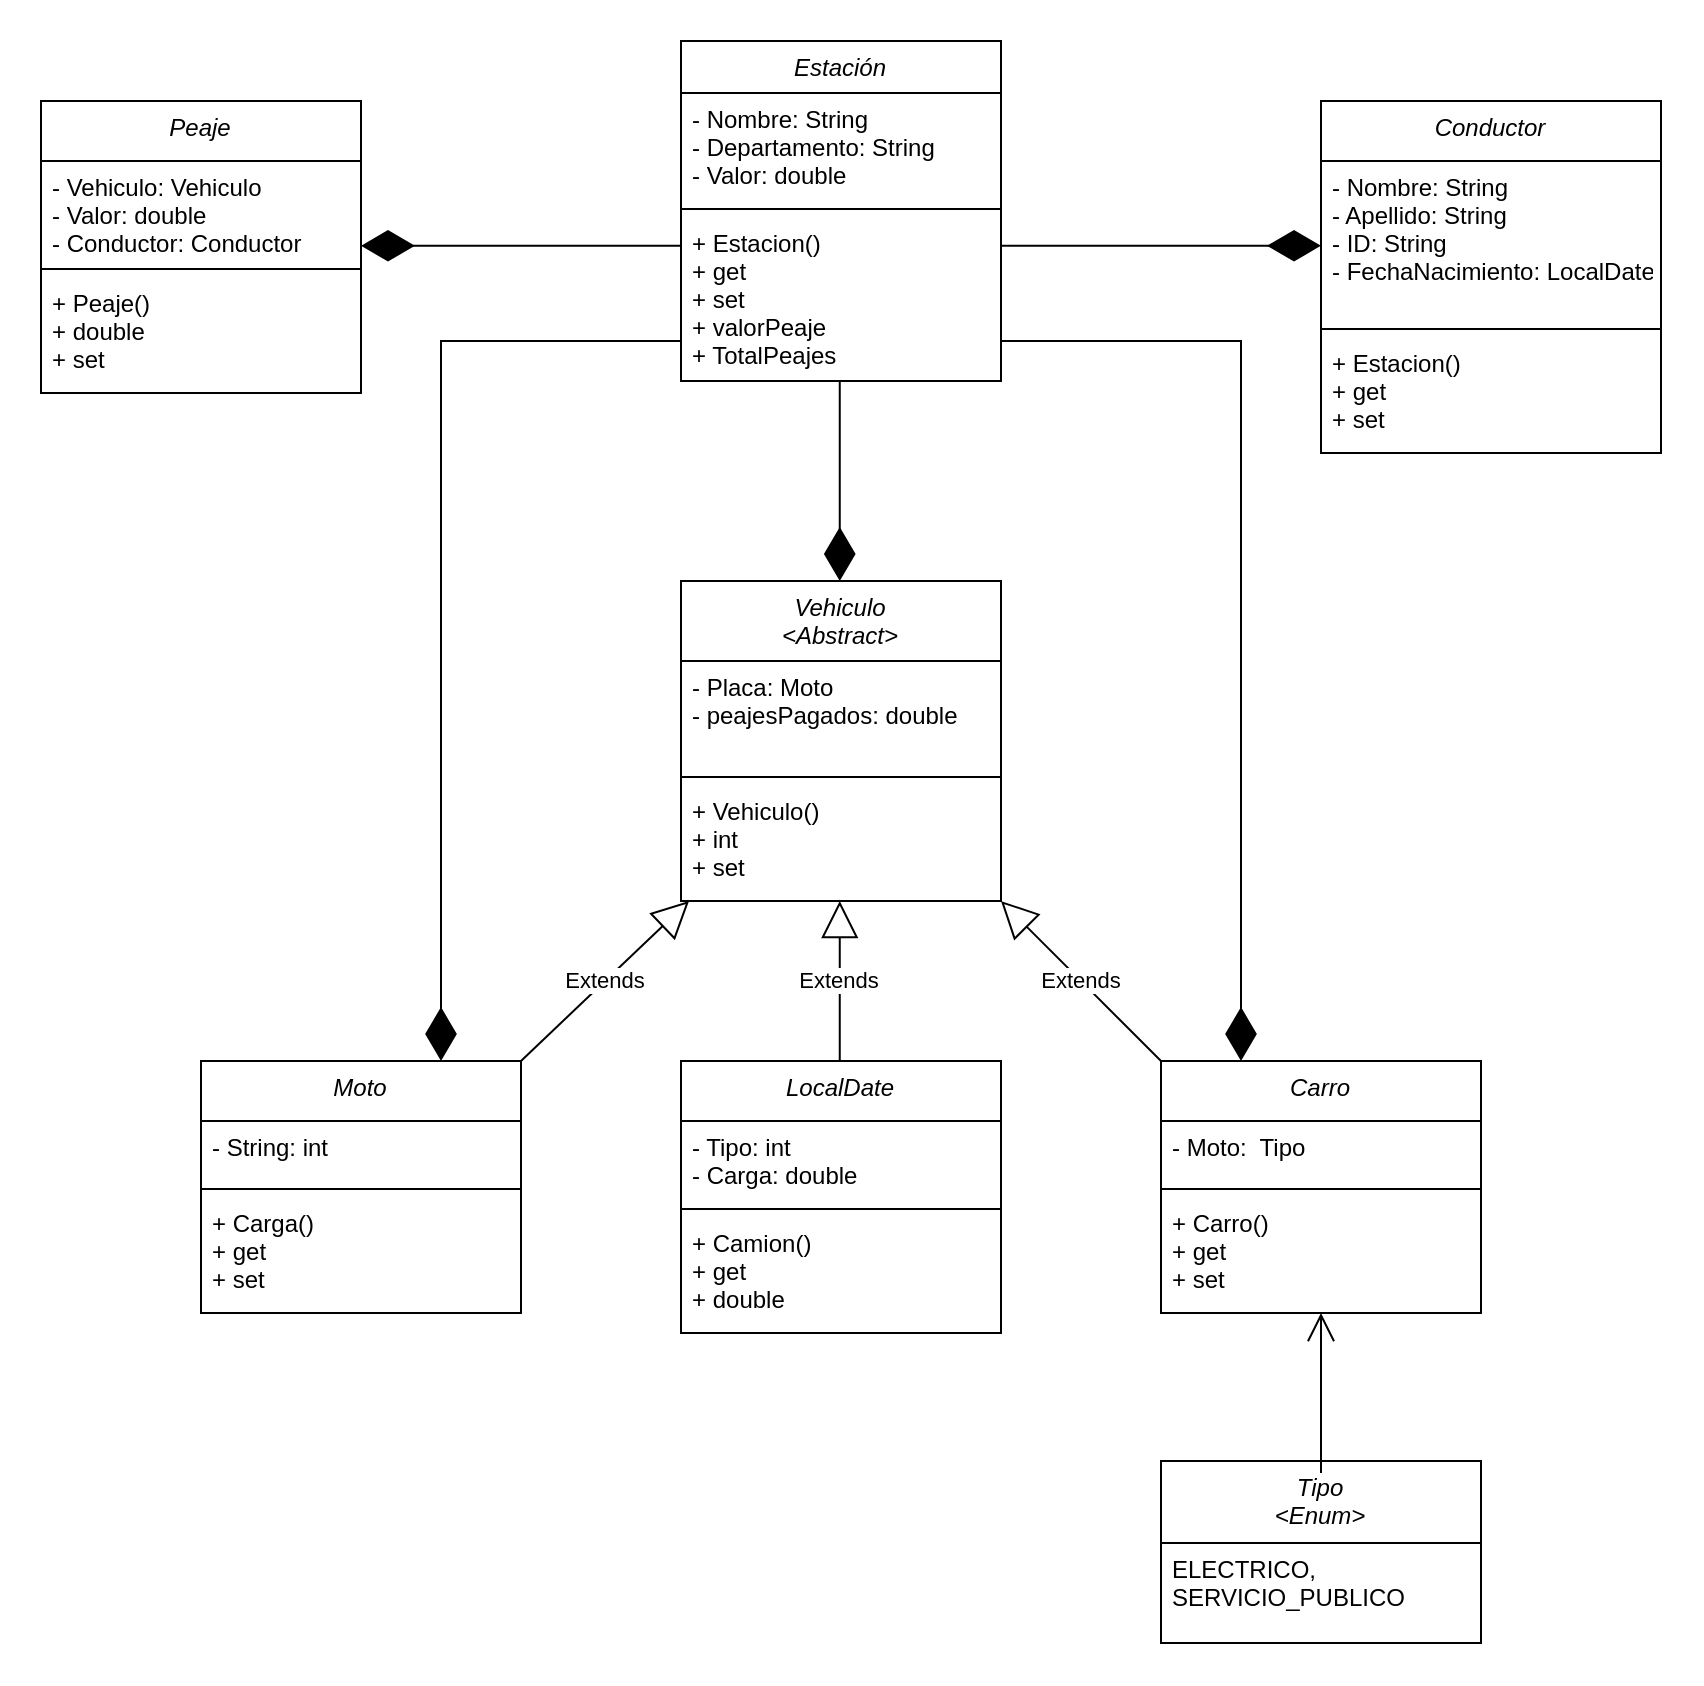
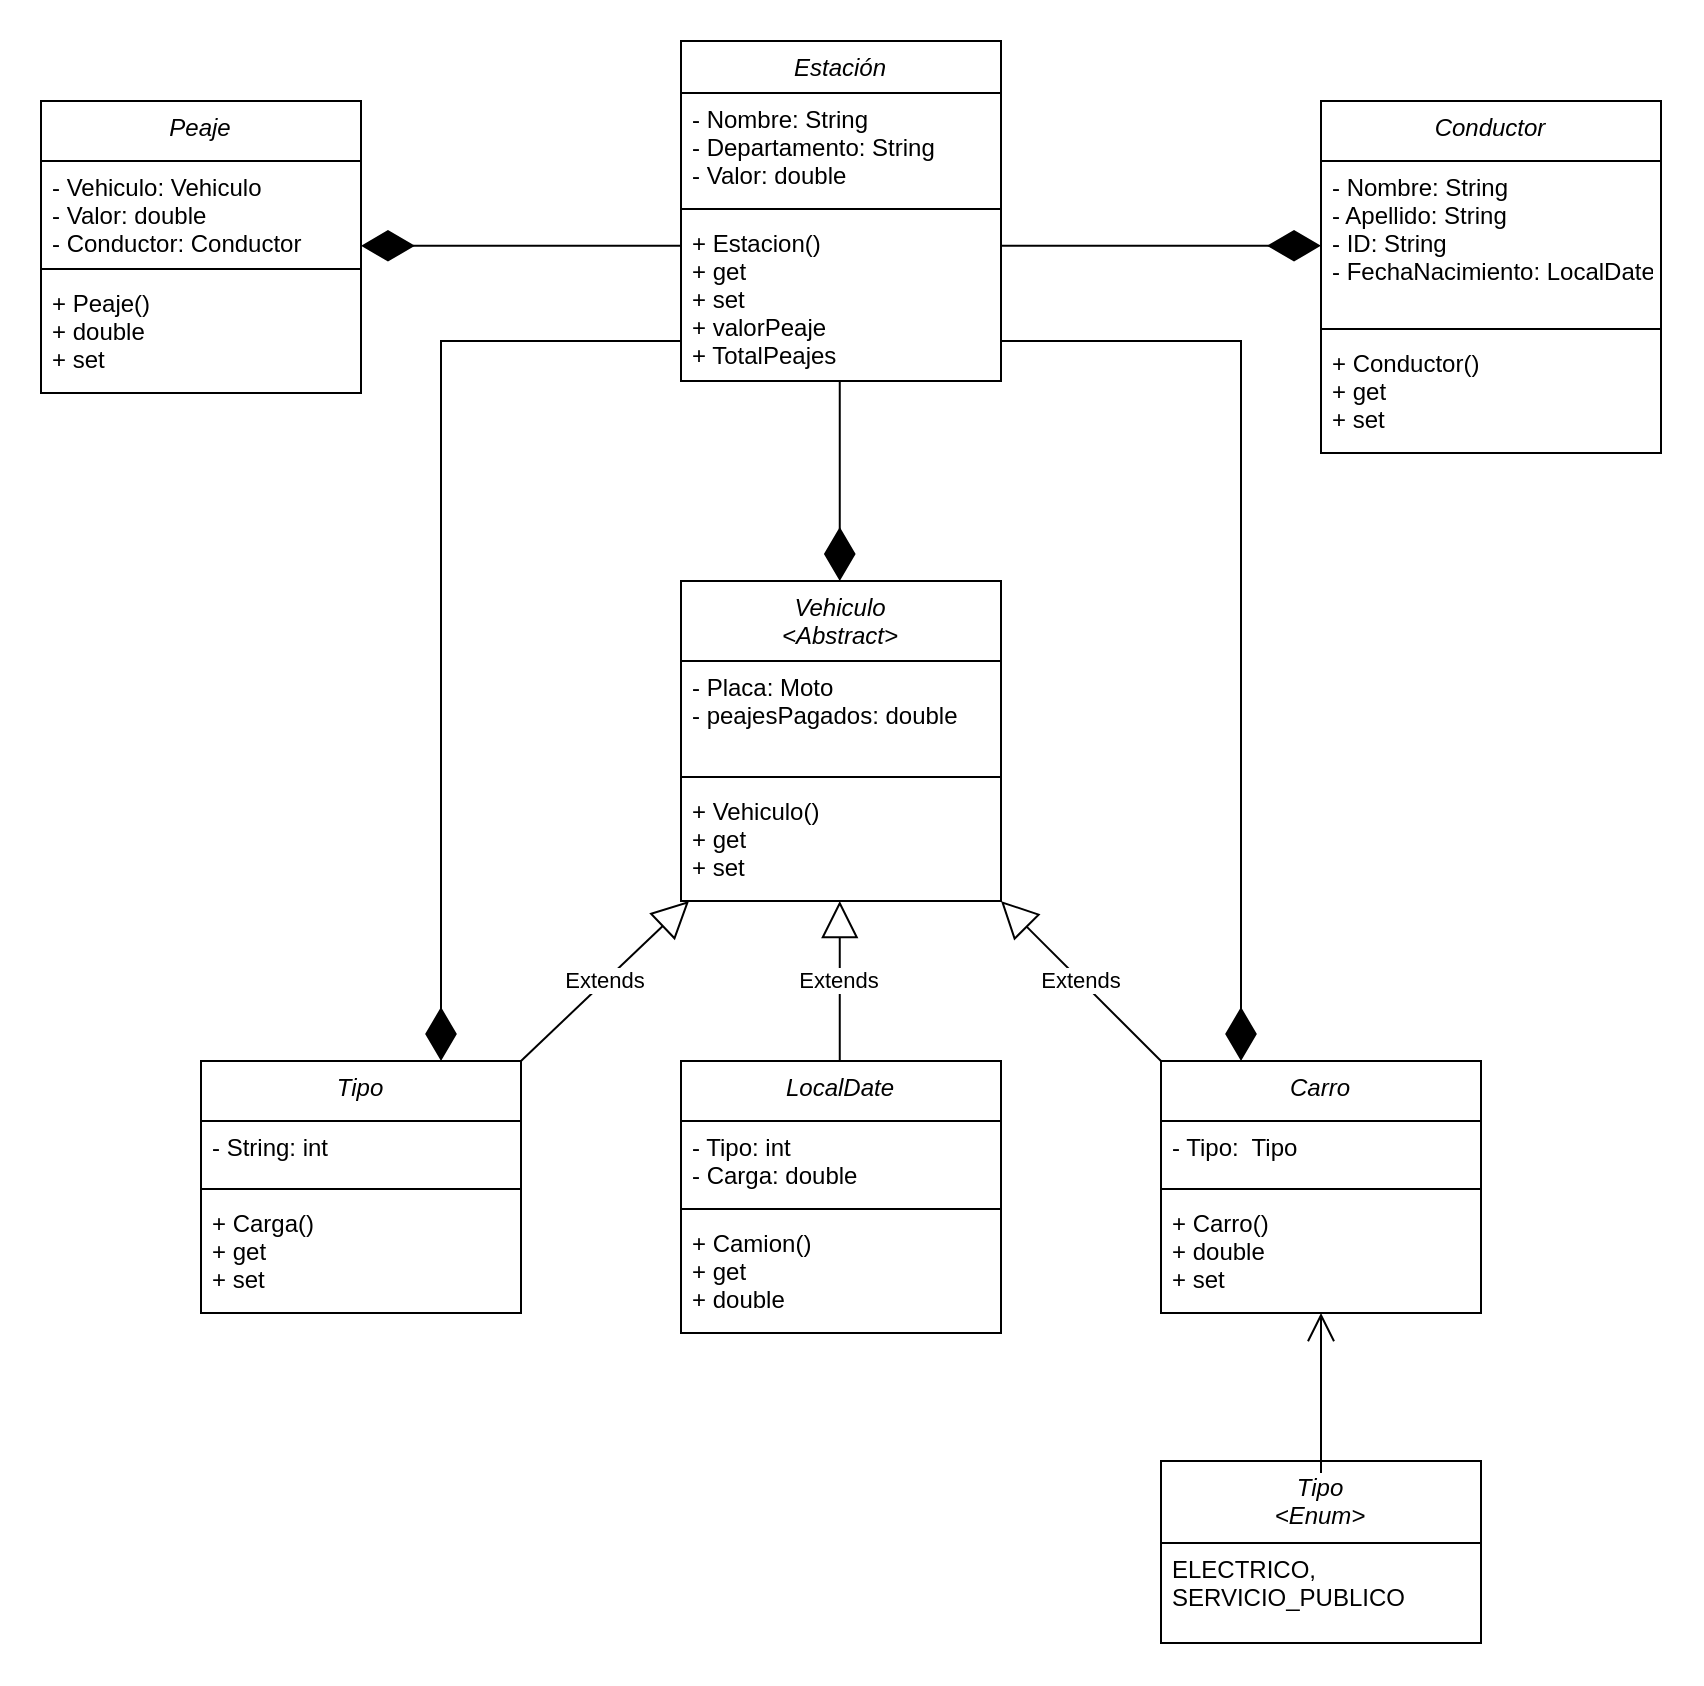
(1406, 364) -> (1416, 364)
(763, 812) -> (763, 812)
(360, 1088) -> (360, 1088)
(1247, 1148) -> (1244, 1148)
(1229, 1224) -> (1229, 1224)
